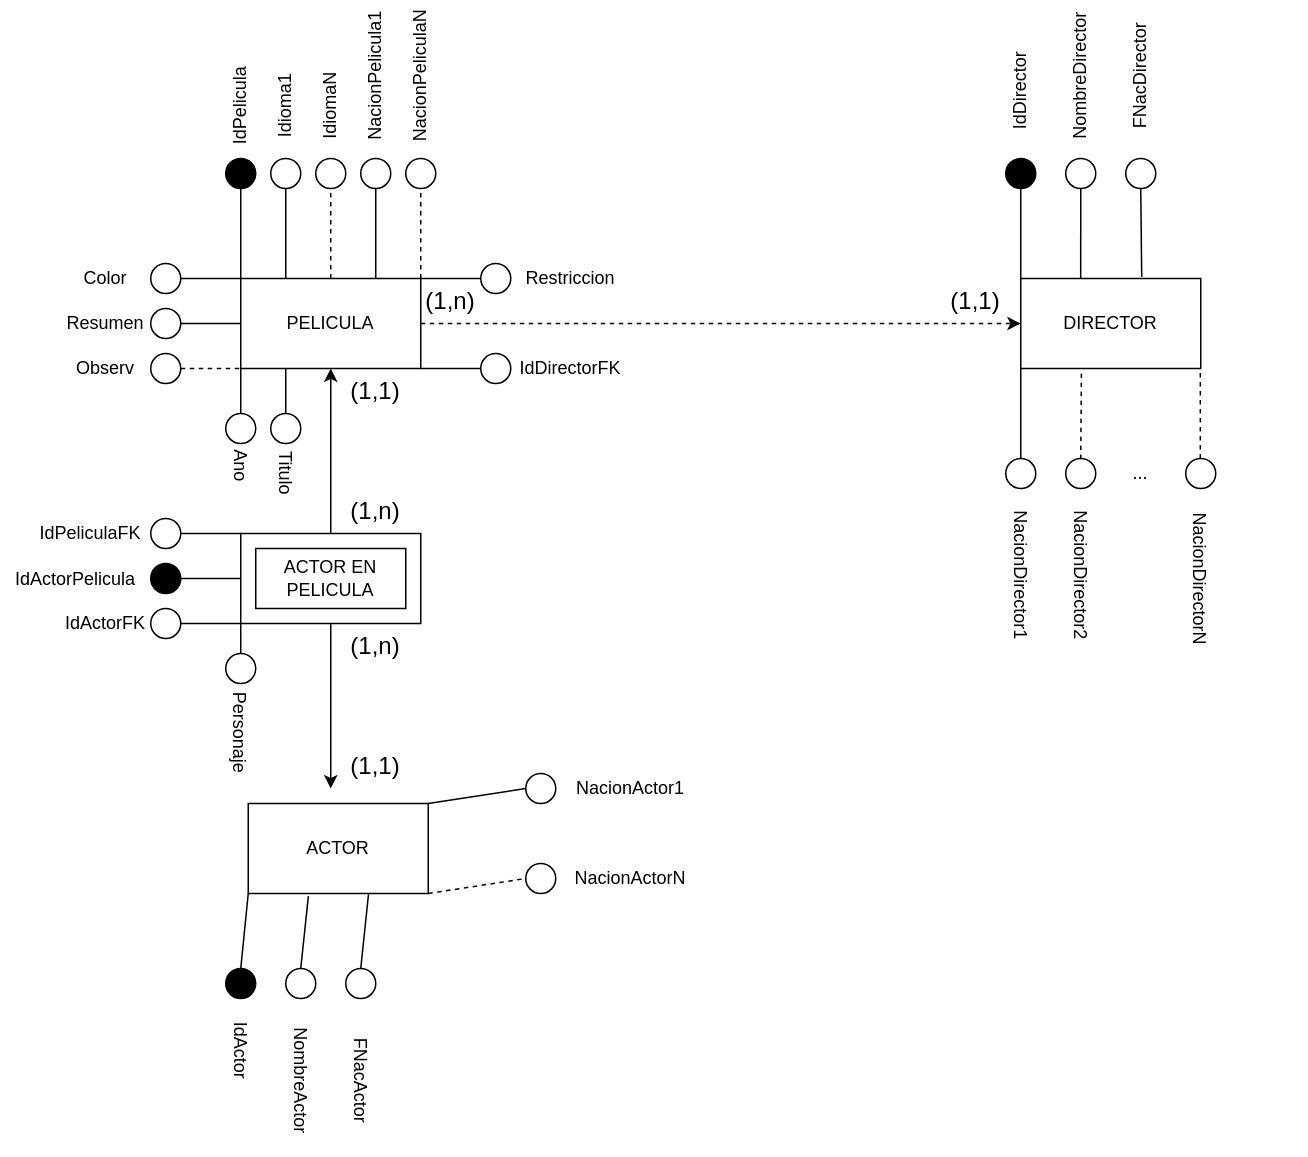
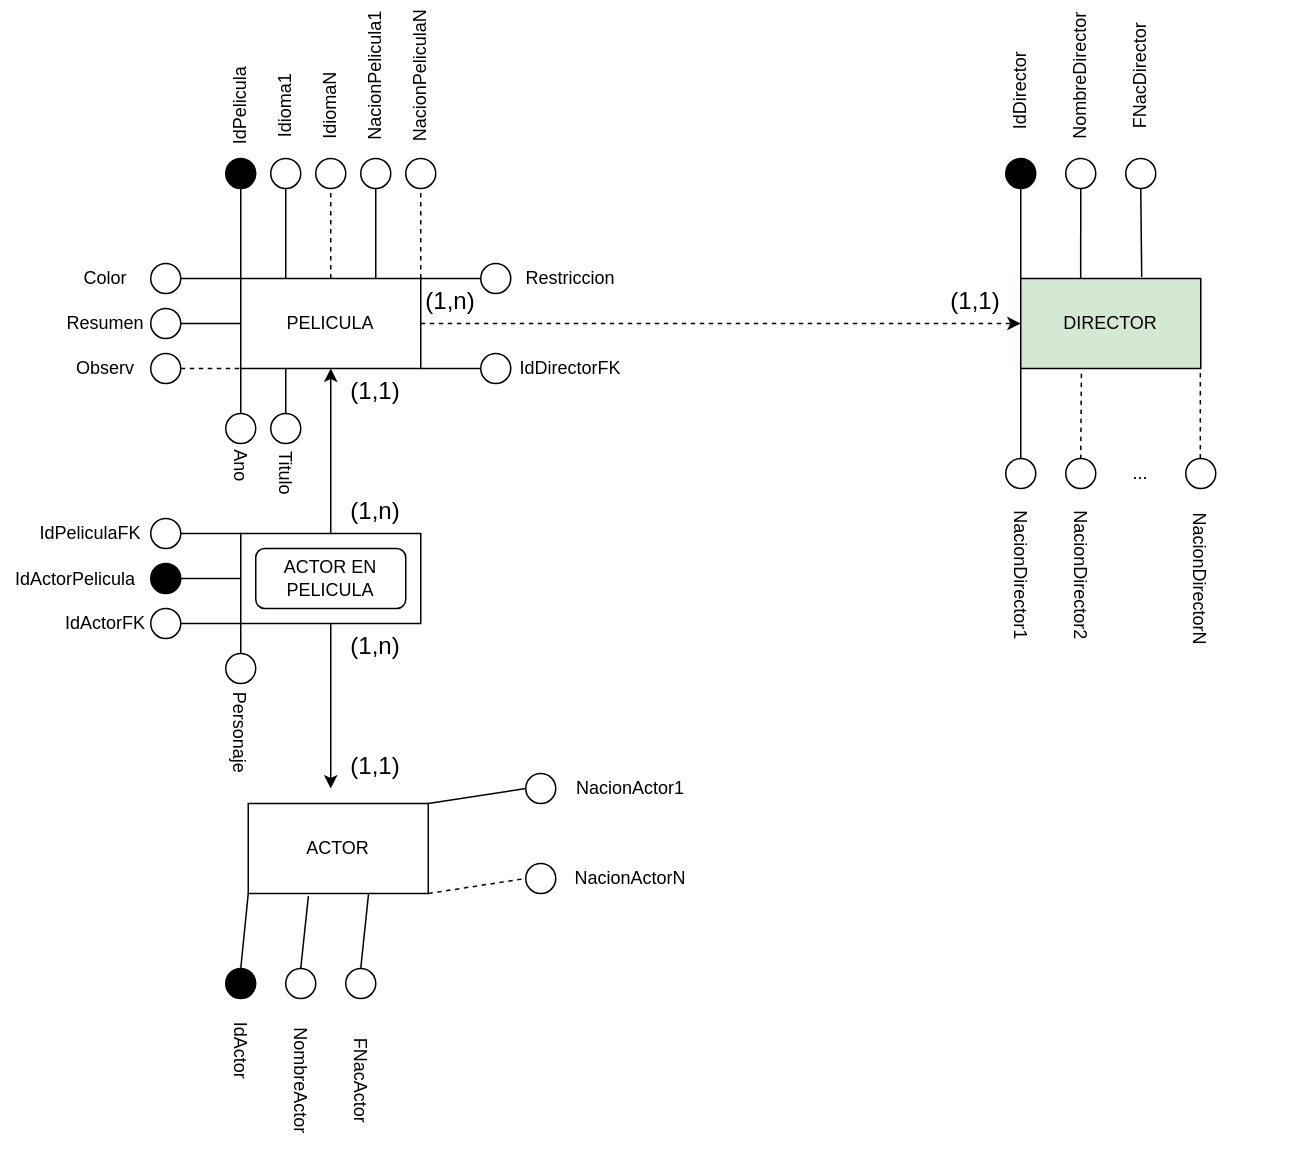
(1111, 323) -> (1111, 323)
(331, 578) -> (331, 578)
